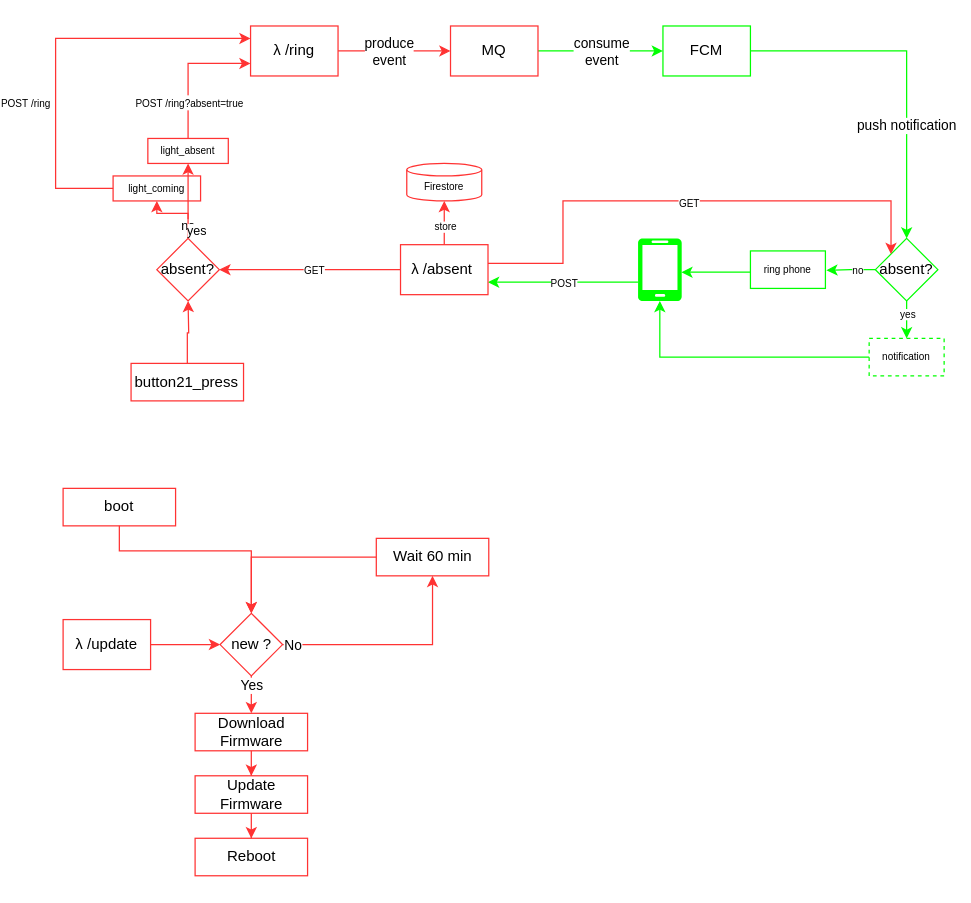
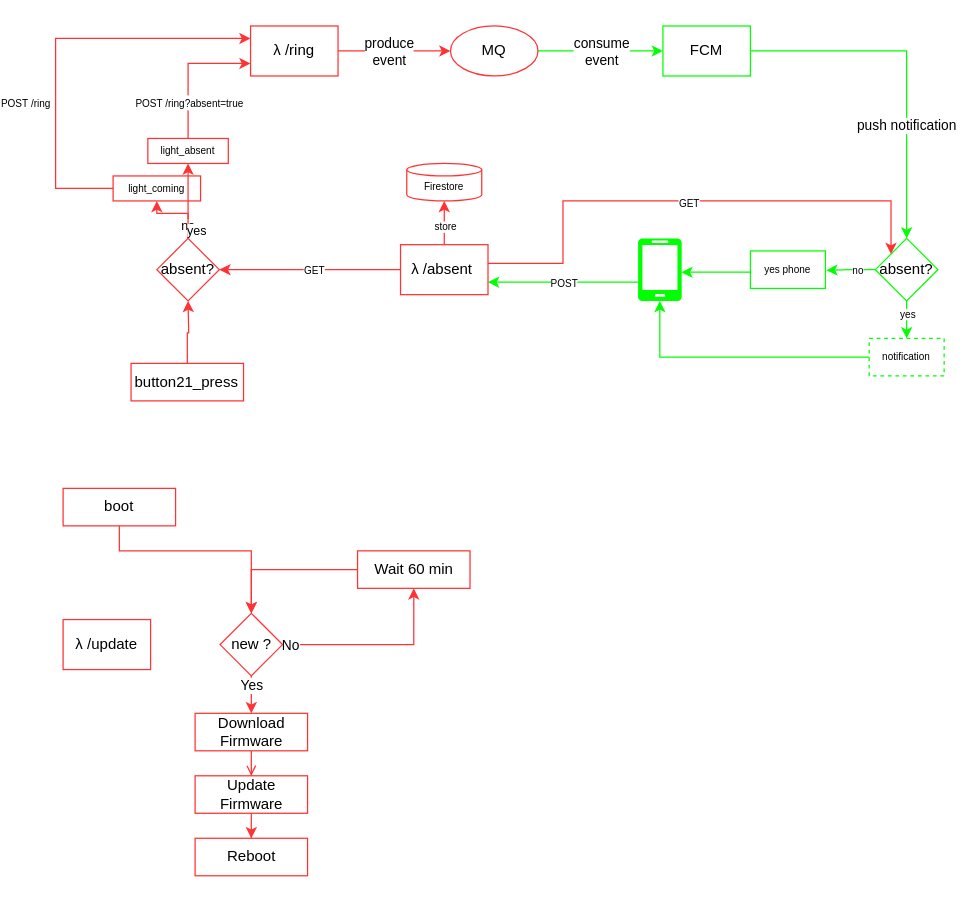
(494, 51) -> (494, 51)
(788, 269) -> (788, 269)
(433, 557) -> (414, 569)
(181, 644) -> none
(251, 766) -> (251, 768)
